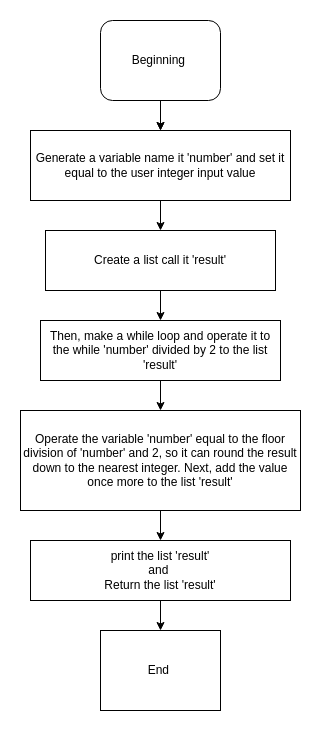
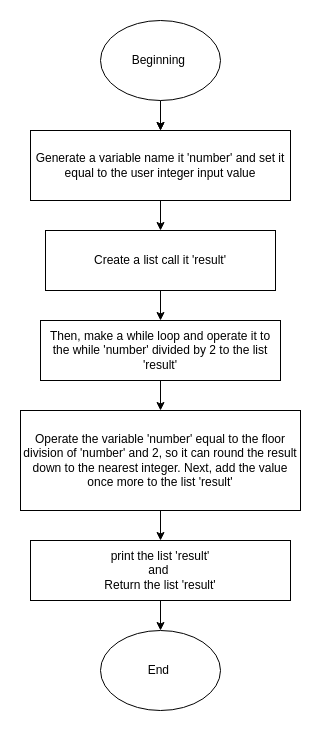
(161, 61) -> (161, 61)
(161, 671) -> (161, 671)
